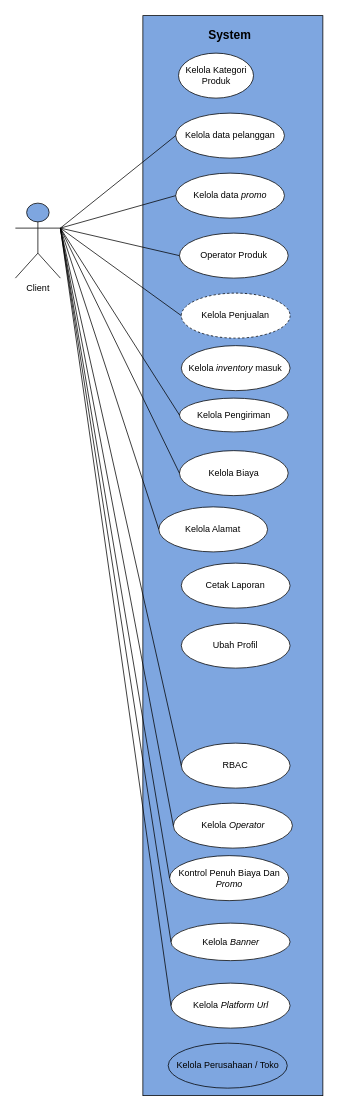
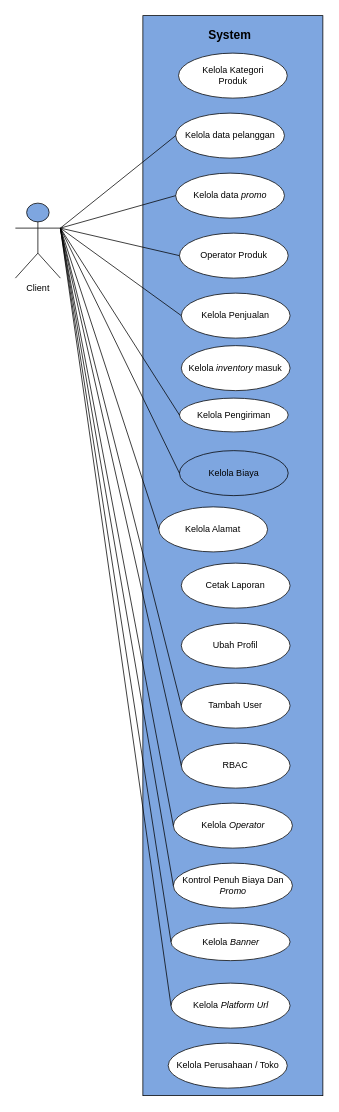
(216, 75) -> (233, 75)
(236, 315) -> (236, 315)
(234, 473) -> (234, 473)
none -> (126, 487)
none -> (236, 705)
(229, 878) -> (233, 885)
(228, 1065) -> (228, 1065)
